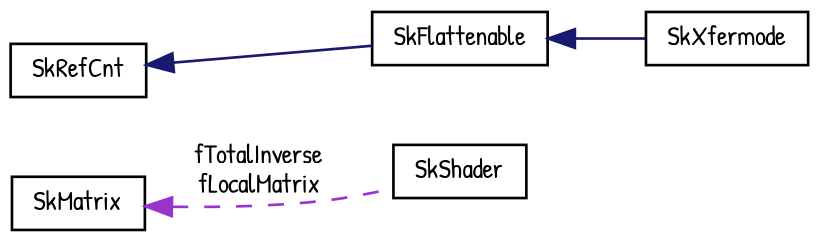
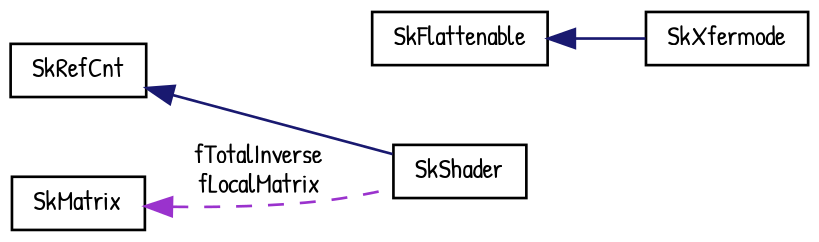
(273, 54) -> (282, 125)
